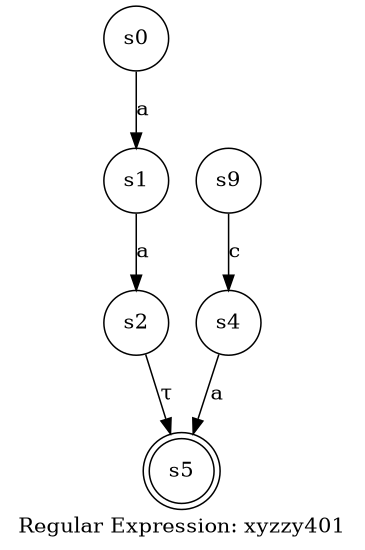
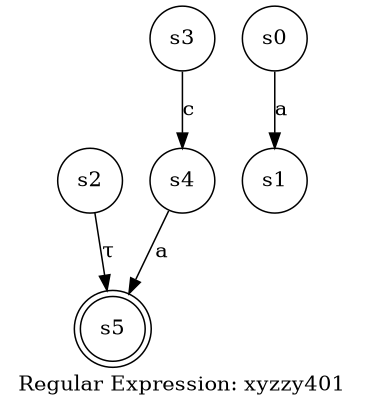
(229, 181) -> (182, 39)
(136, 244) -> none
